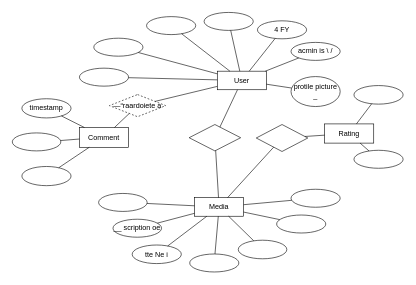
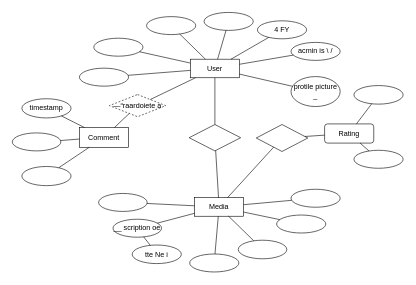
(242, 80) -> (215, 68)
(350, 134) -> (350, 134)
(187, 231) -> (147, 241)
